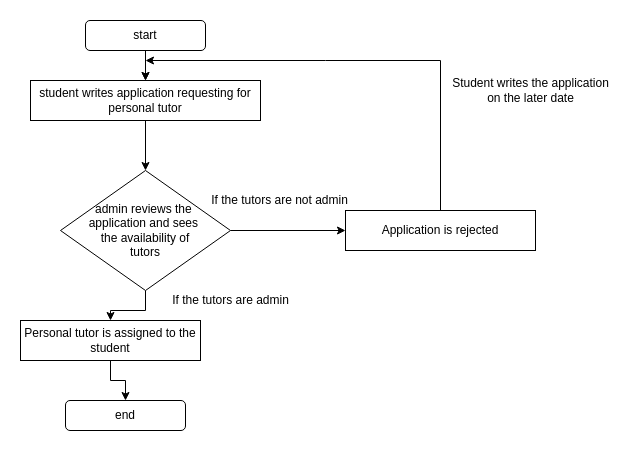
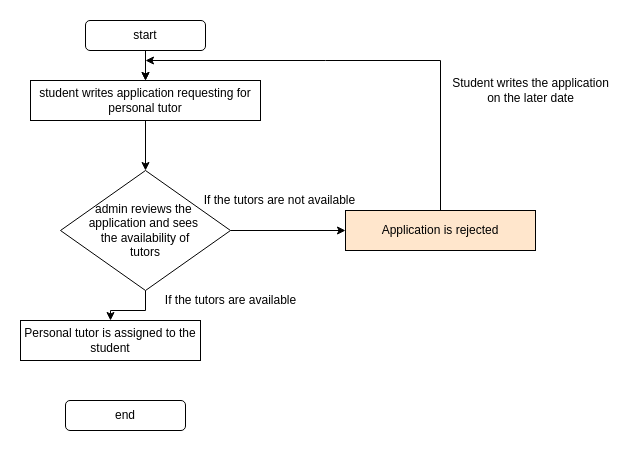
(280, 201) -> (280, 201)
(441, 231) -> (441, 231)
(231, 301) -> (231, 301)
(115, 381) -> none
